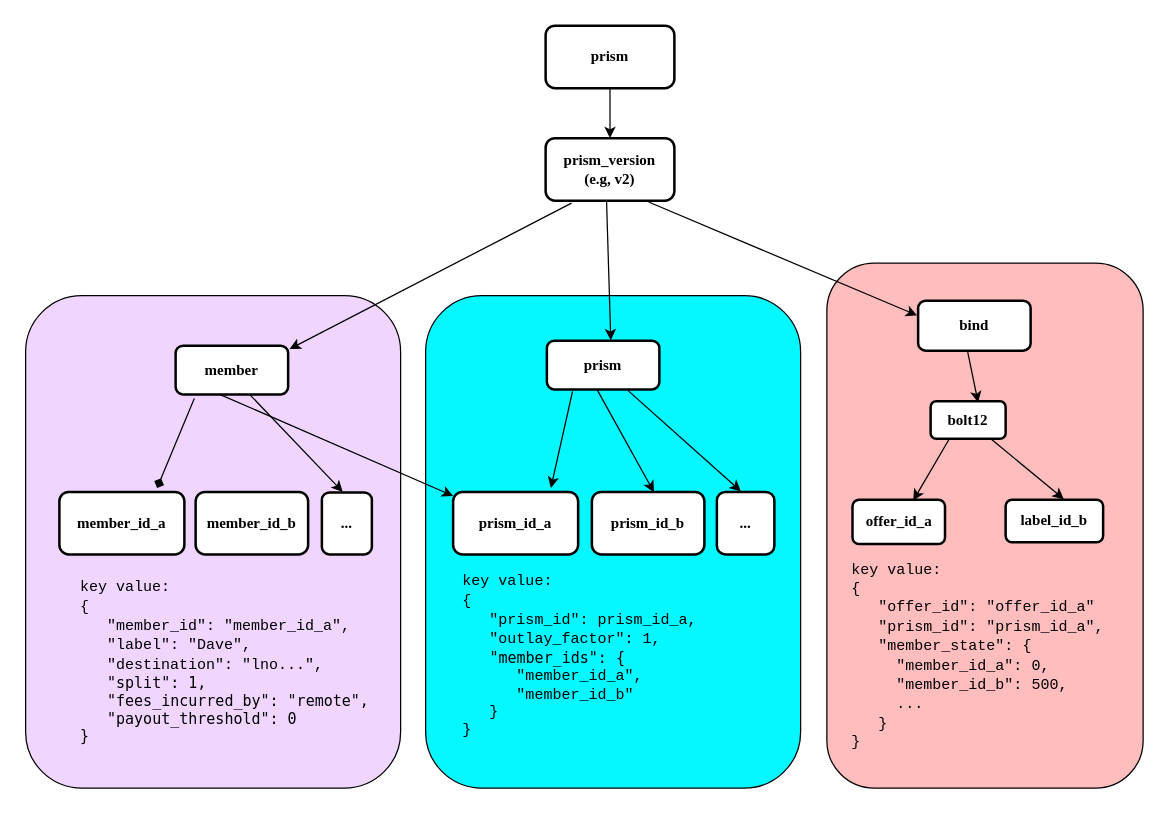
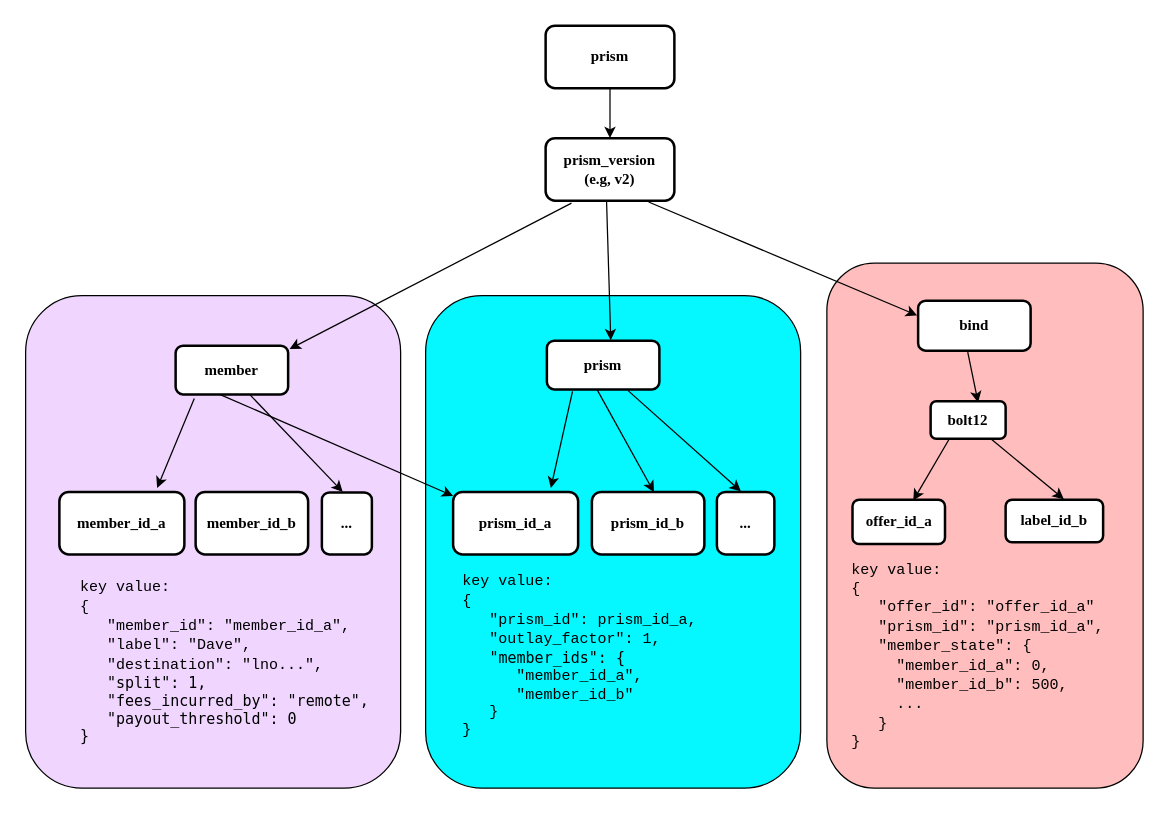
(161, 478) -> (161, 479)
